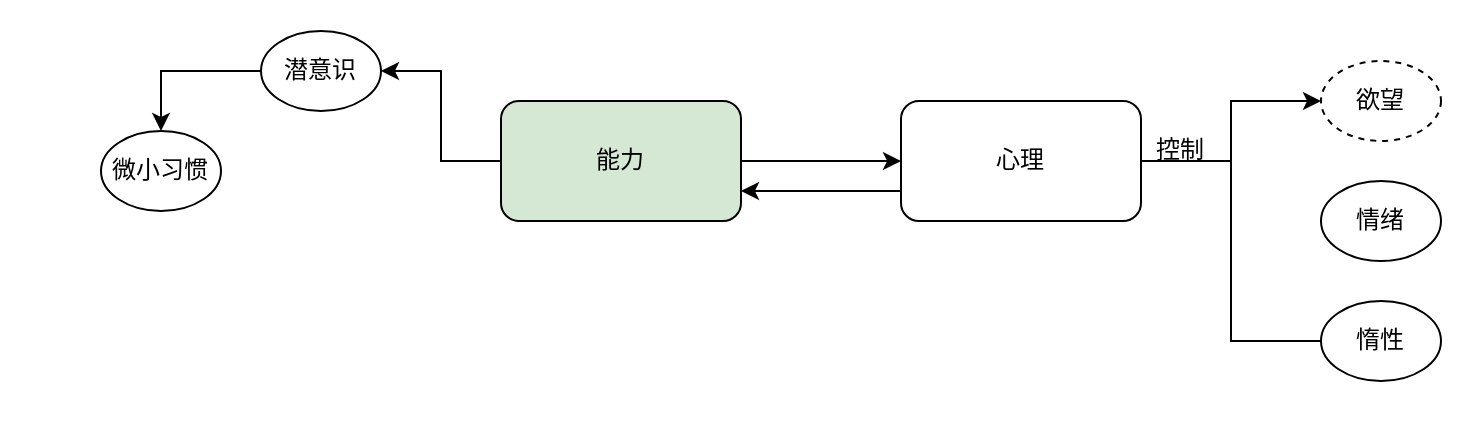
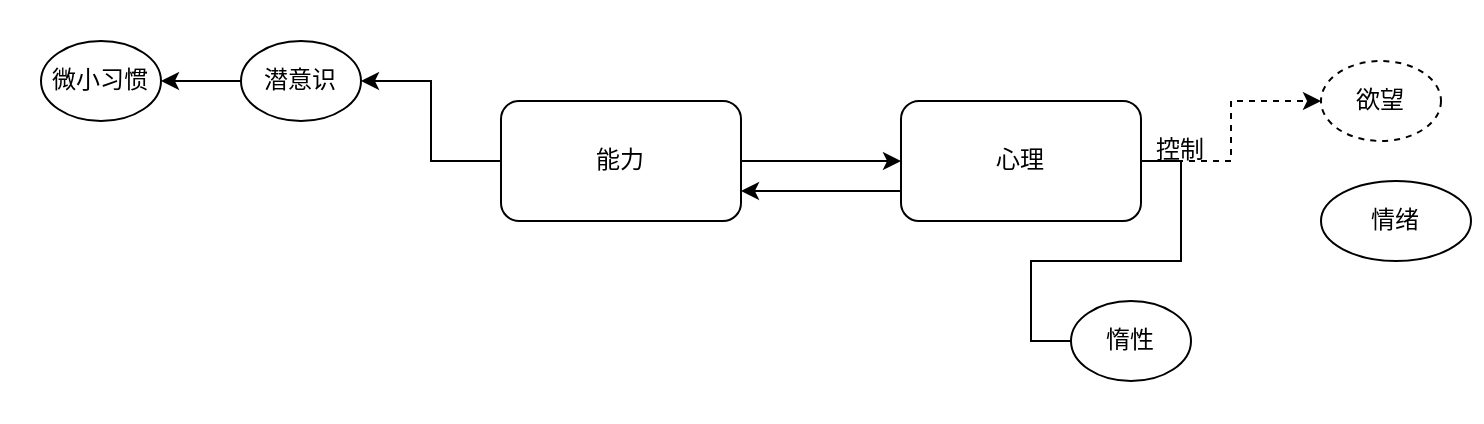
(321, 71) -> (301, 81)
(1241, 101) -> (1241, 101)
(621, 161) -> (621, 161)
(161, 171) -> (101, 81)
(1381, 221) -> (1396, 221)
(1381, 341) -> (1131, 341)
